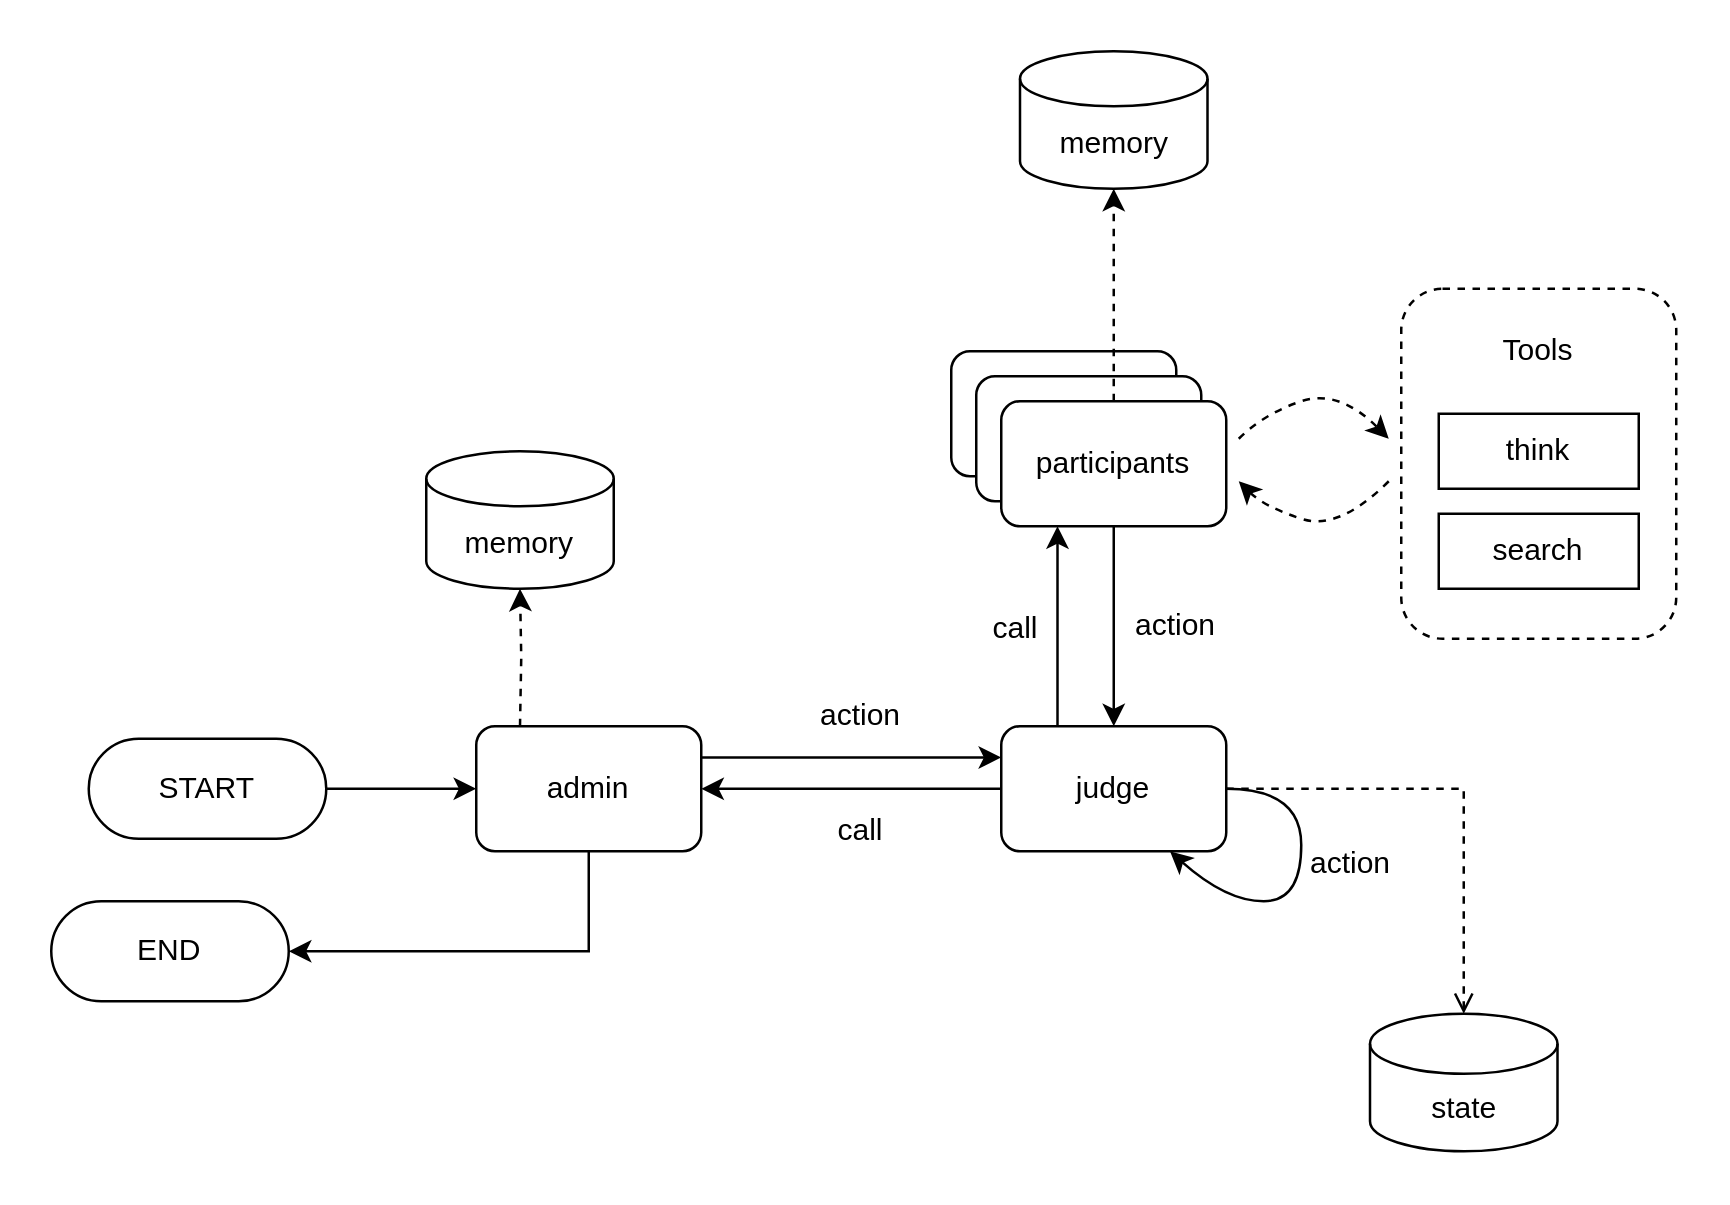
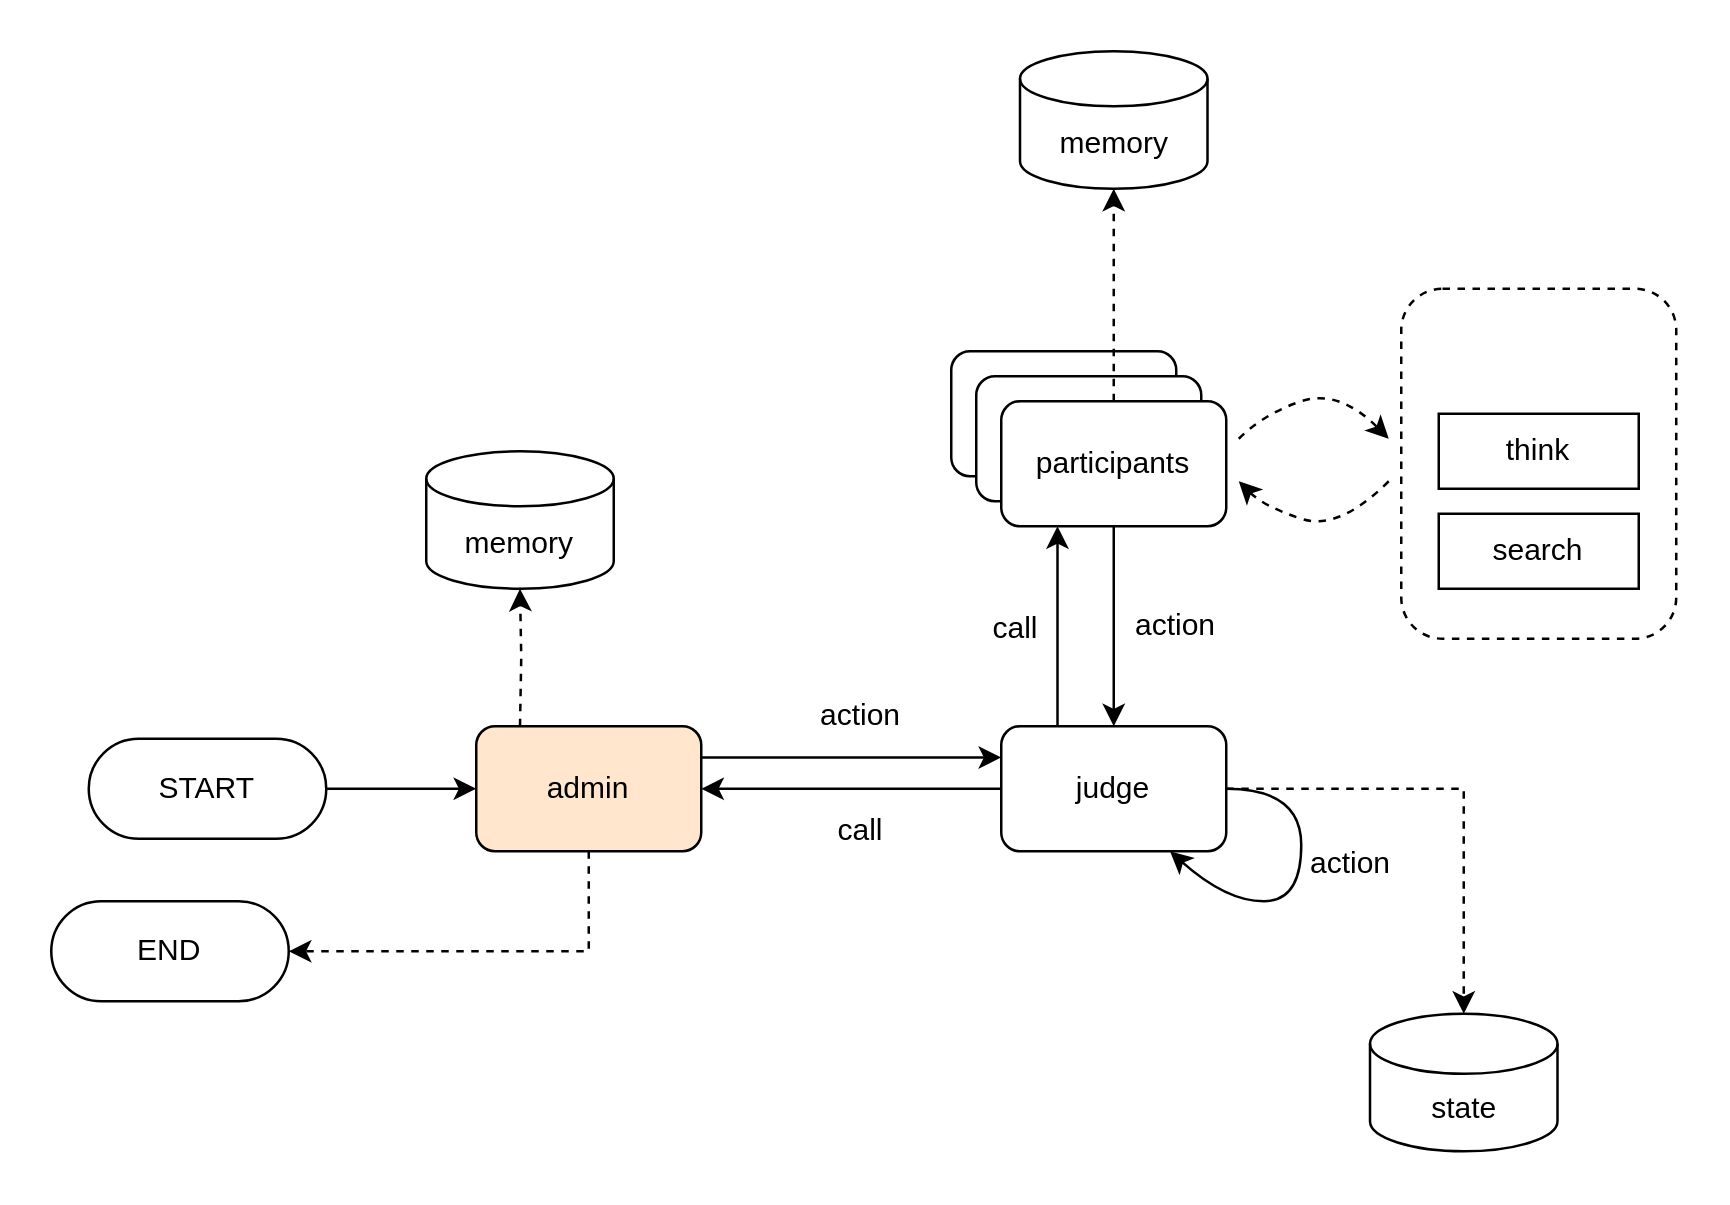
(1539, 351) -> none
(589, 789) -> (589, 789)
(498, 951) -> (498, 951)
(1464, 999) -> (1464, 995)
